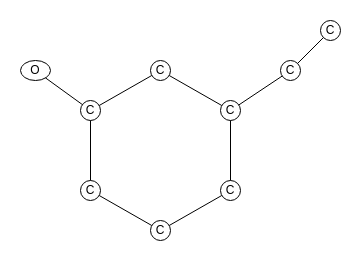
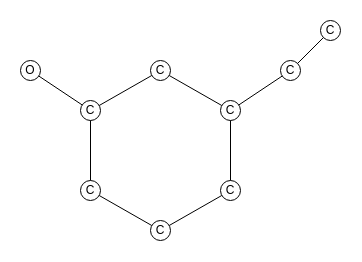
(36, 71) -> (31, 71)
